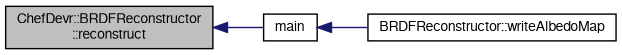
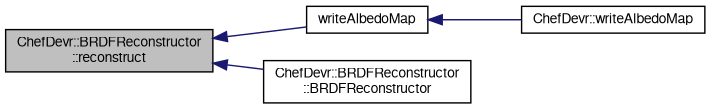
(290, 27) -> (367, 20)
(492, 27) -> (613, 20)
none -> (367, 82)
